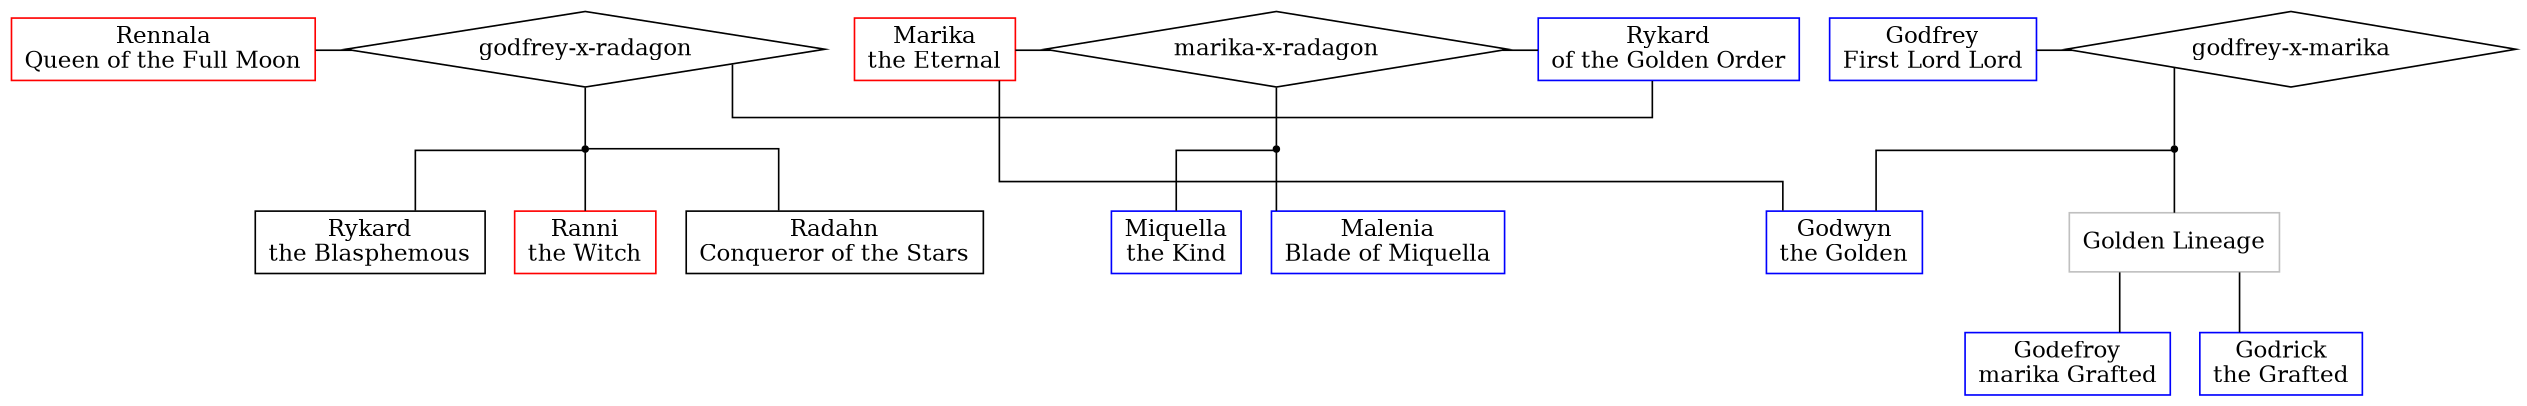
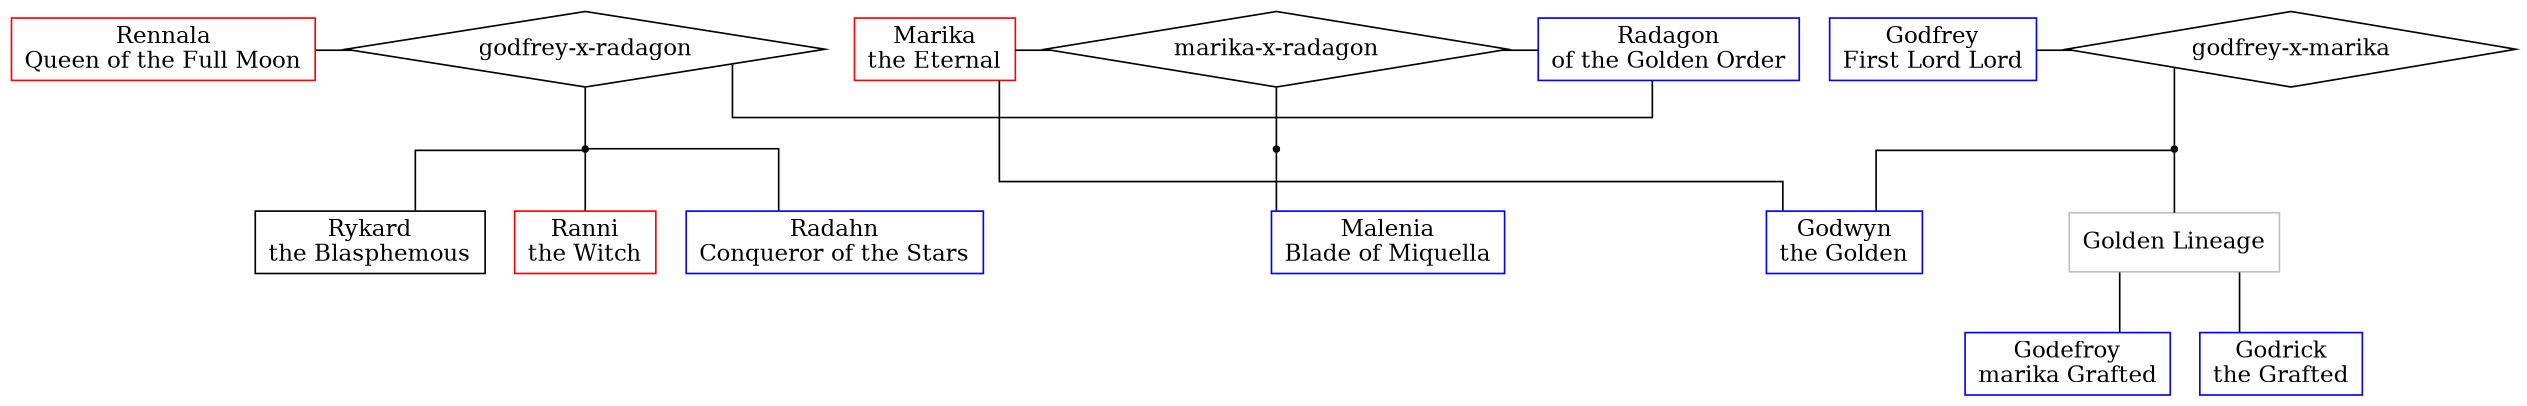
(1669, 49) -> (1669, 49)
(835, 242) -> (835, 242)
(1176, 242) -> none
